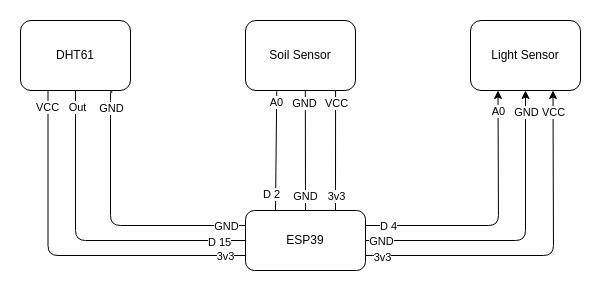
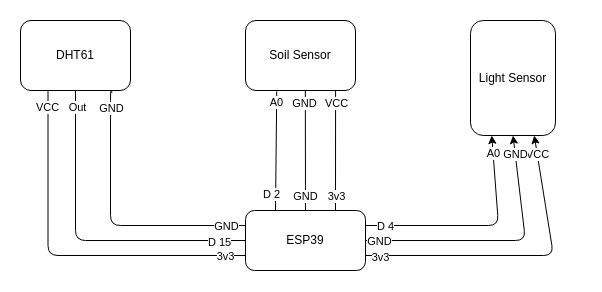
(526, 56) -> (513, 78)
